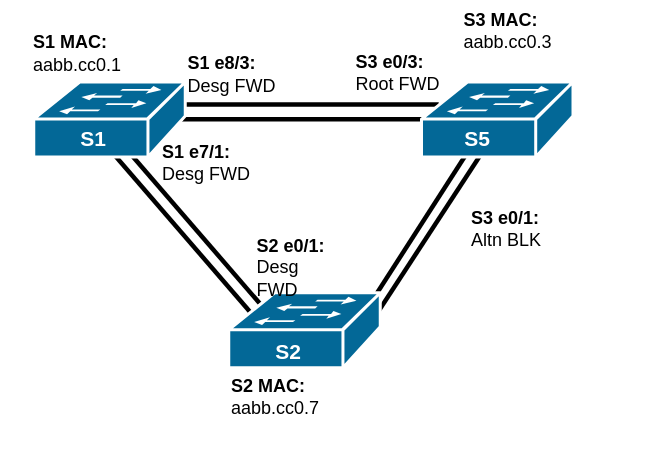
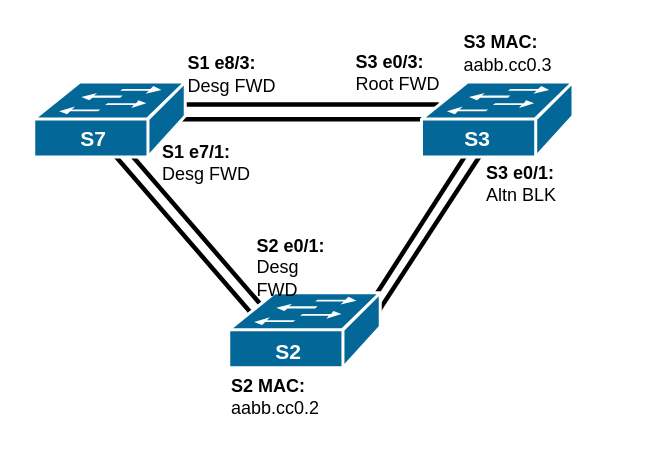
(542, 31) -> (542, 53)
(104, 53) -> none
(94, 139) -> (94, 139)
(478, 139) -> (478, 139)
(513, 229) -> (528, 184)
(277, 397) -> (277, 397)
